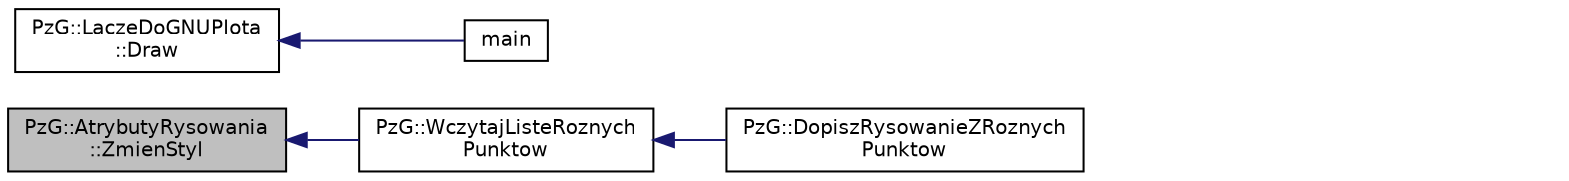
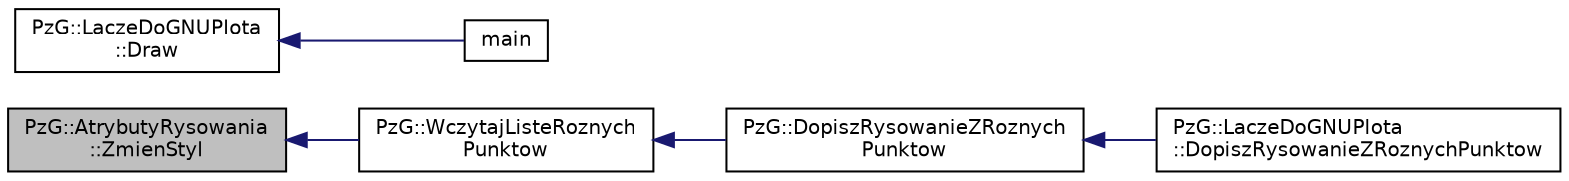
none -> (1359, 140)
